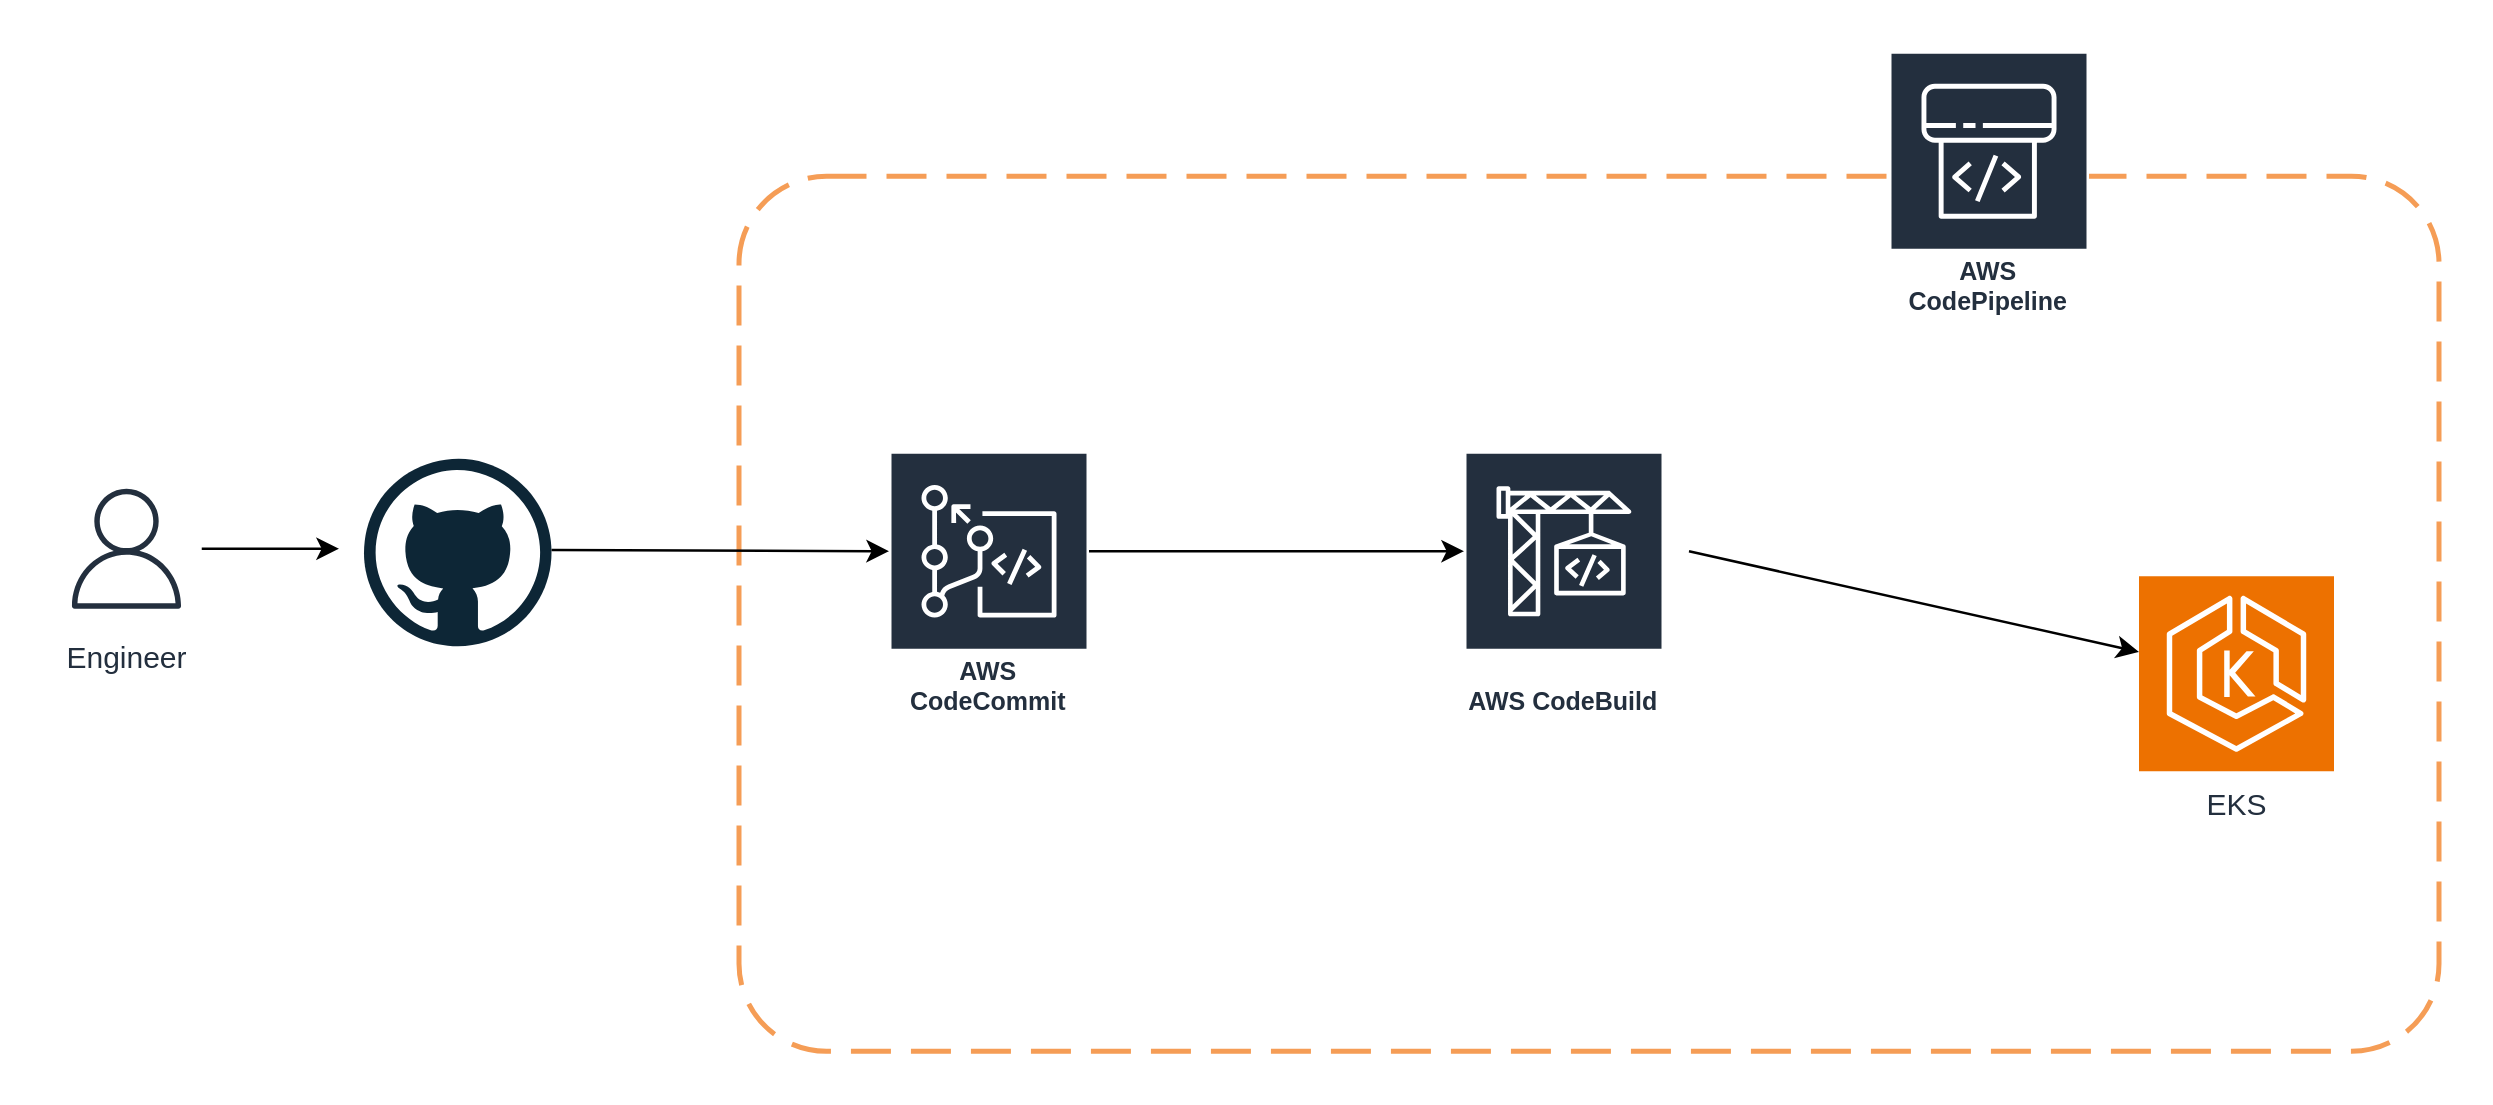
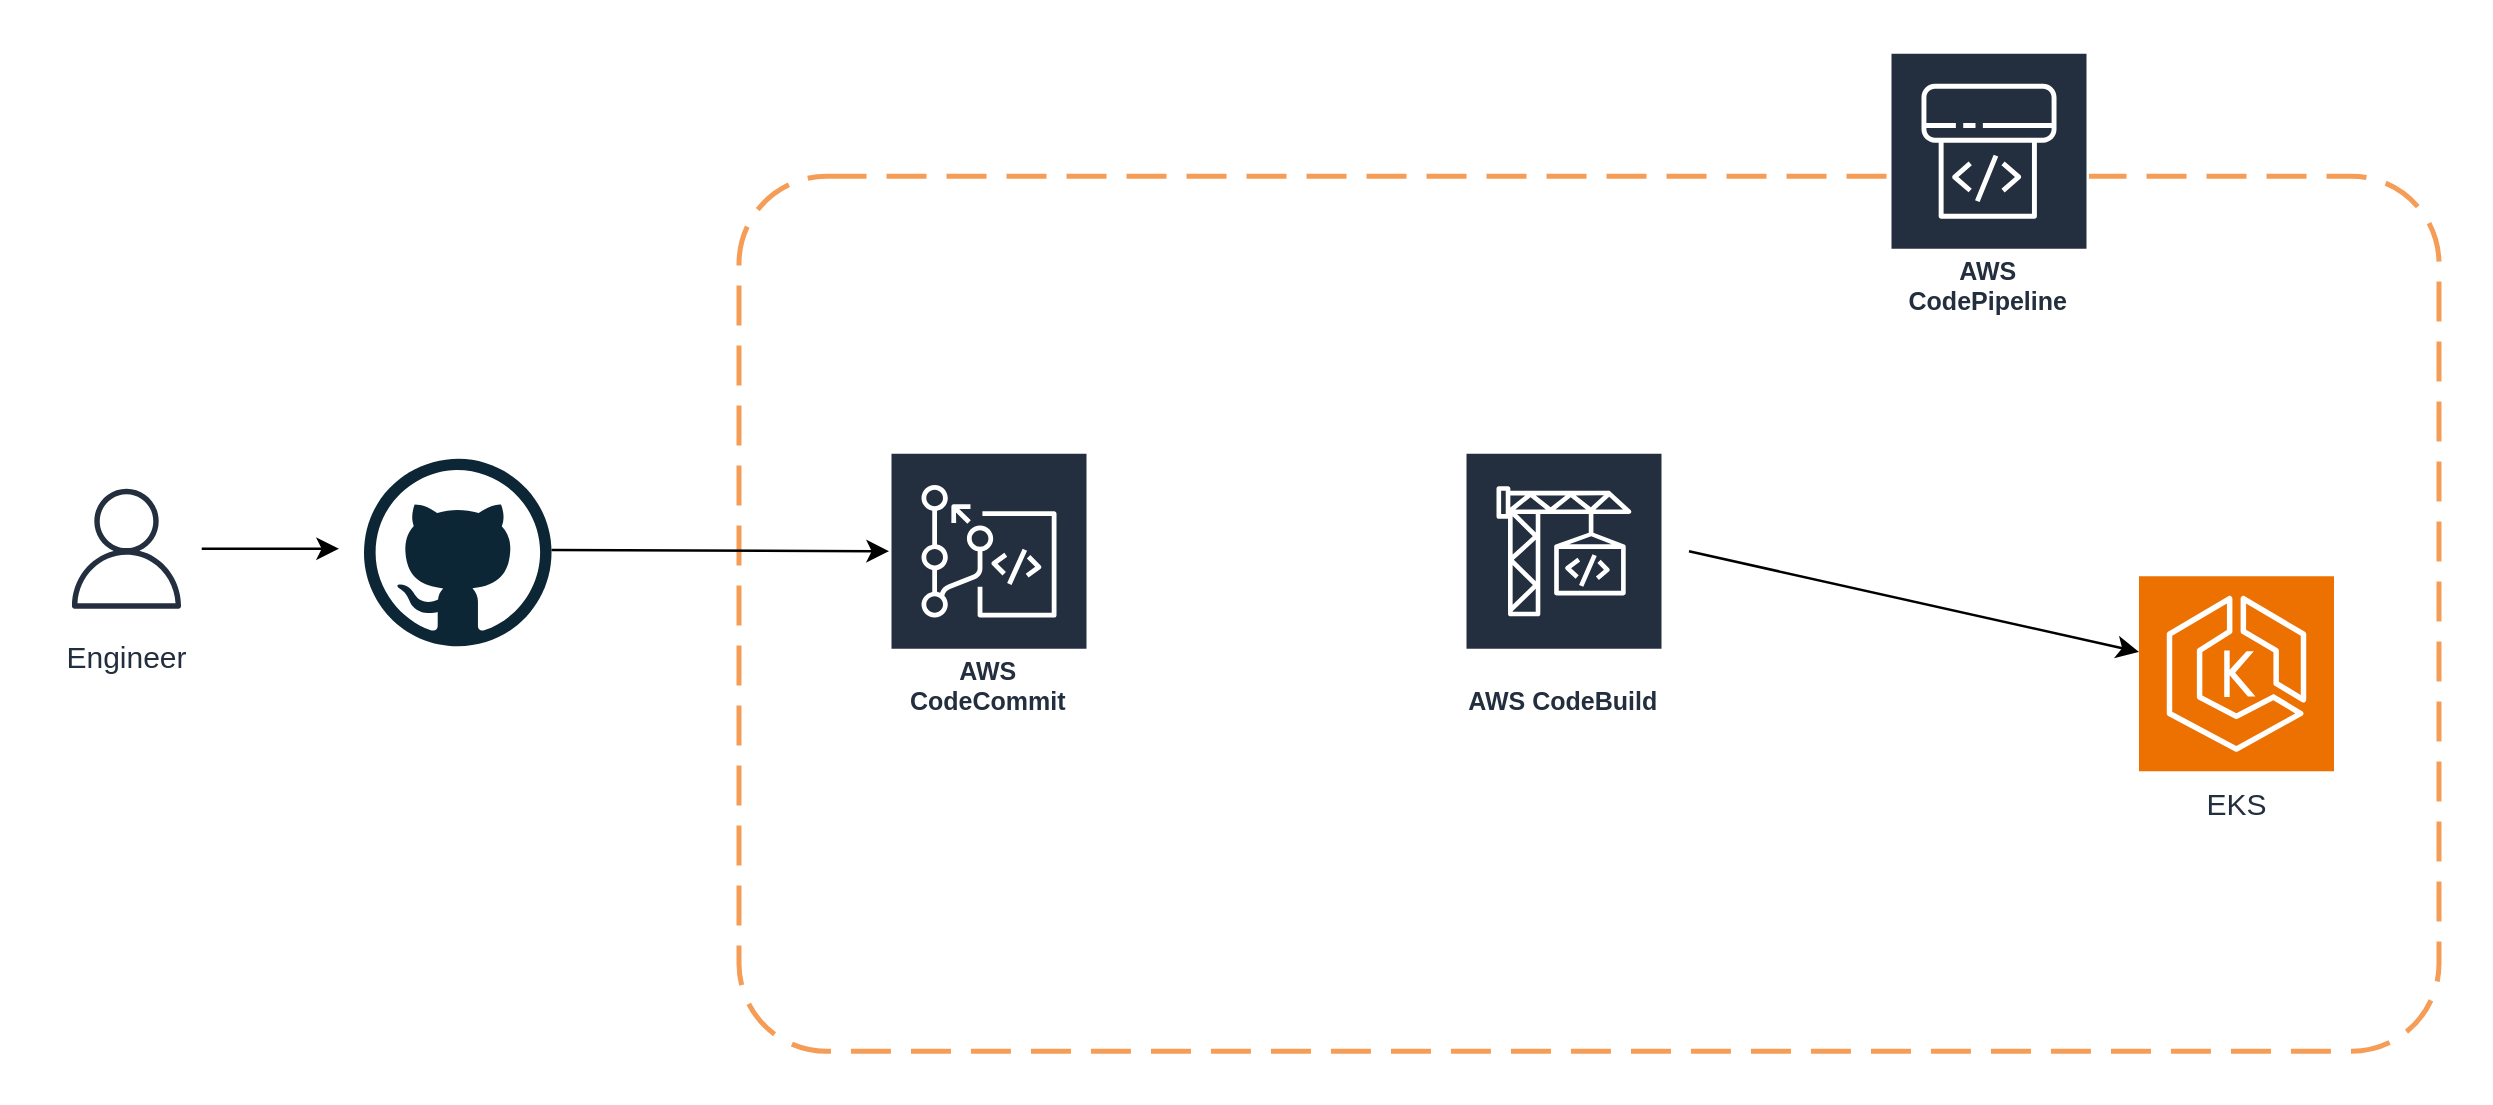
(1268, 551) -> none
